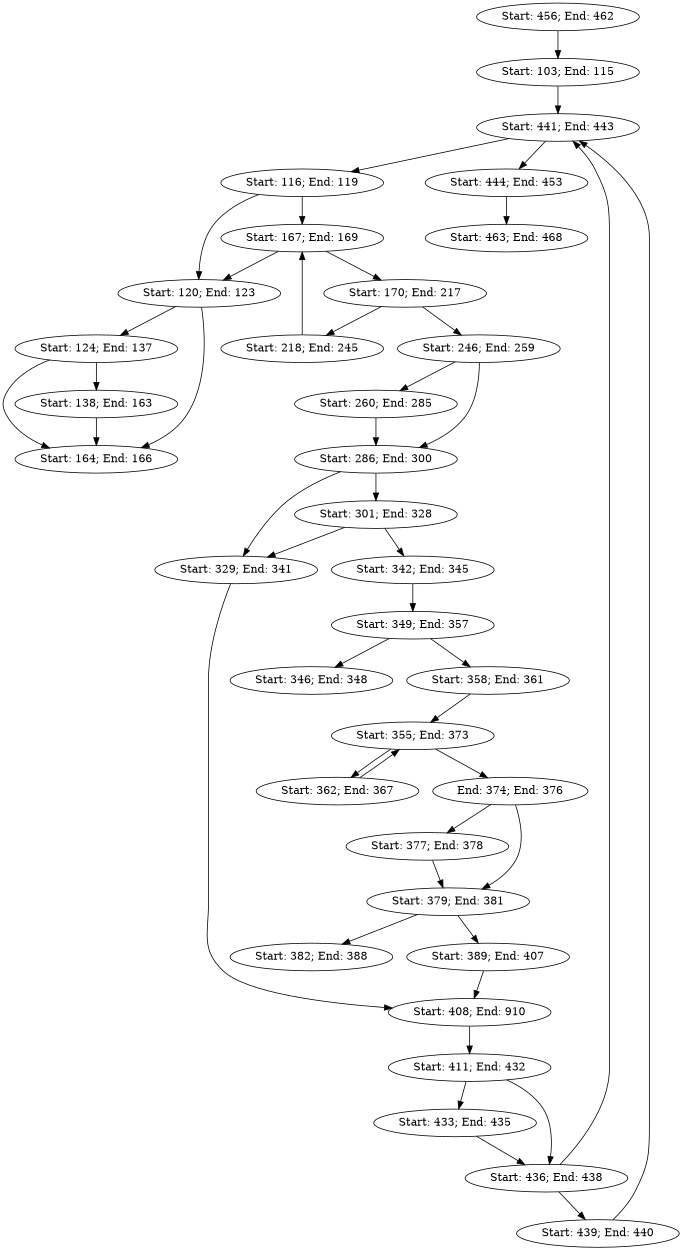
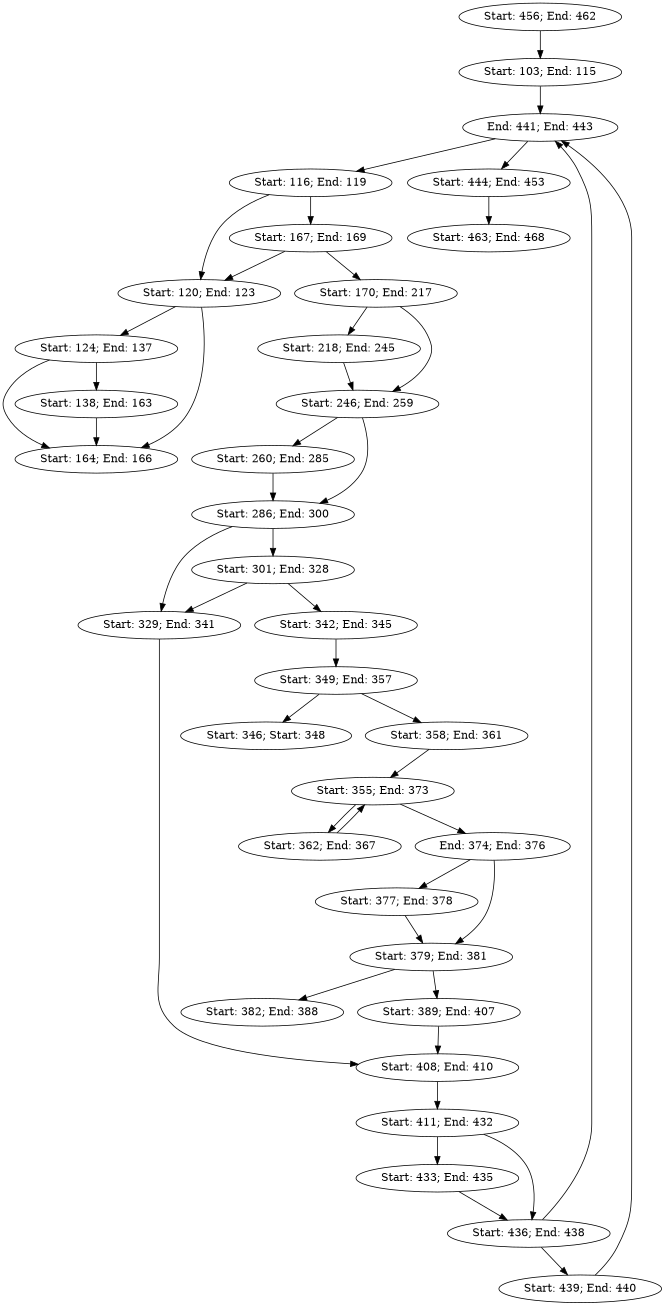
(558, 127) -> (540, 127)
(302, 297) -> (347, 373)
(311, 680) -> (266, 736)
(470, 1012) -> (437, 1068)
